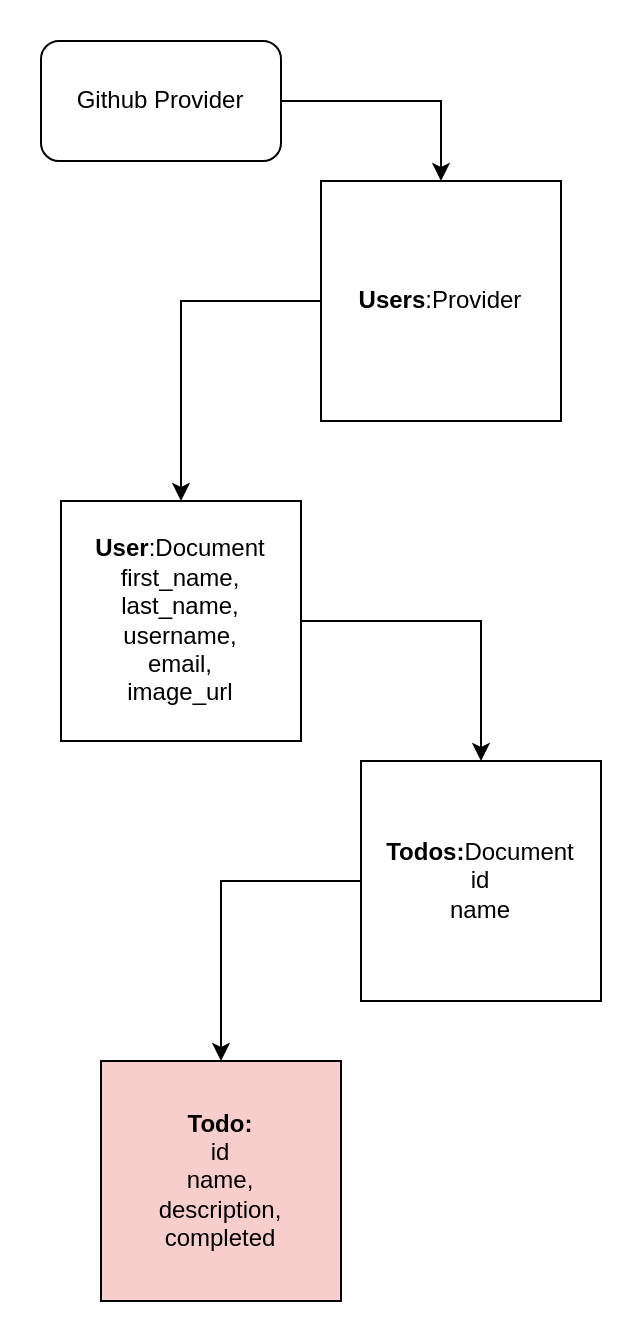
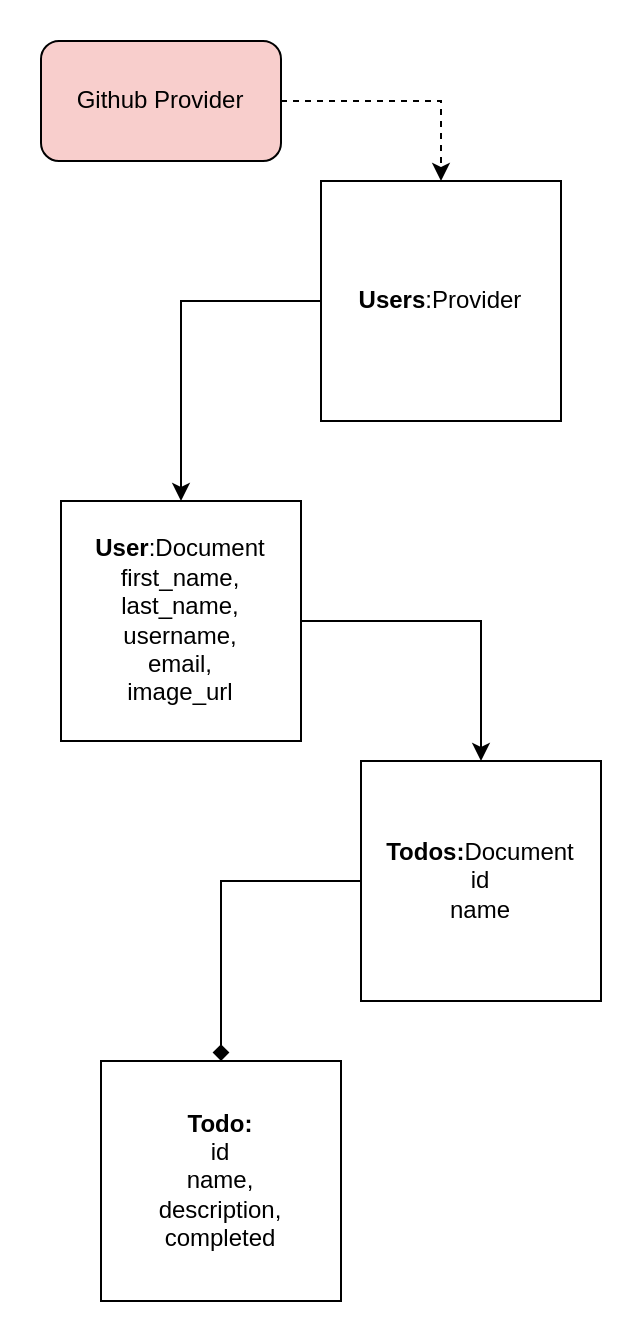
(161, 101) -> (161, 101)
(396, 101) -> (396, 101)
(221, 1046) -> (221, 1045)
(221, 1181) -> (221, 1181)
